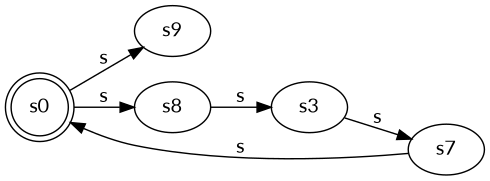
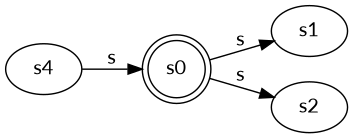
(173, 31) -> (309, 31)
(173, 107) -> (309, 107)
(309, 107) -> none
(446, 150) -> (44, 69)
